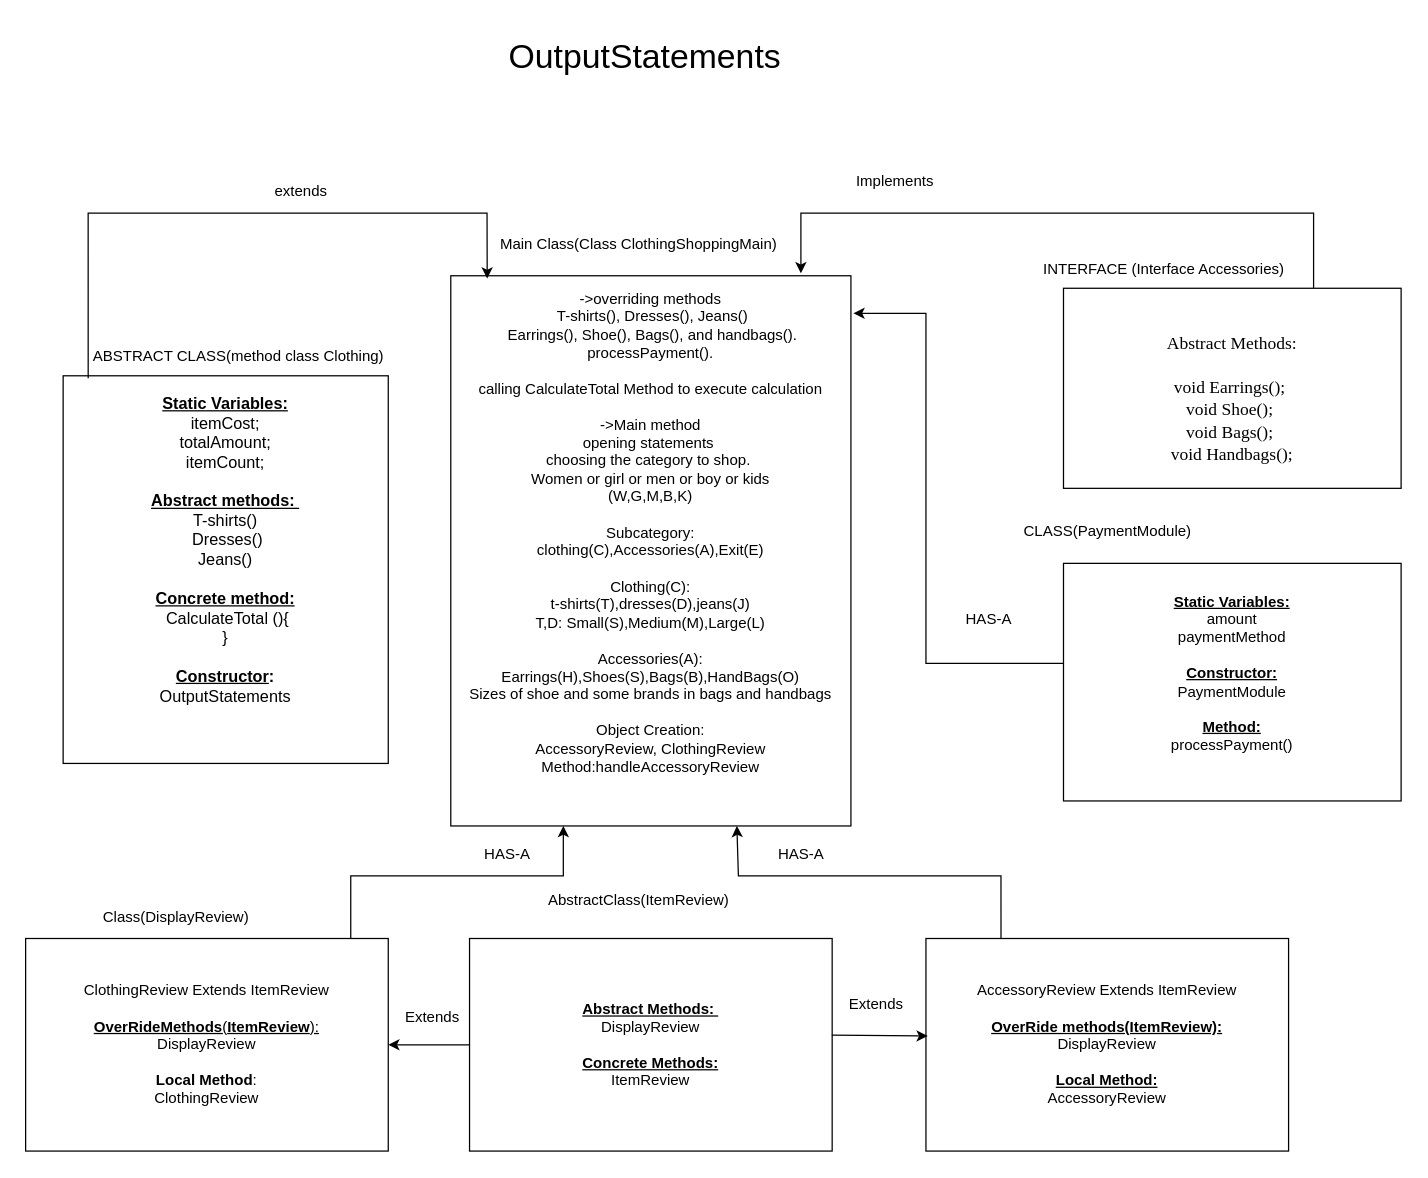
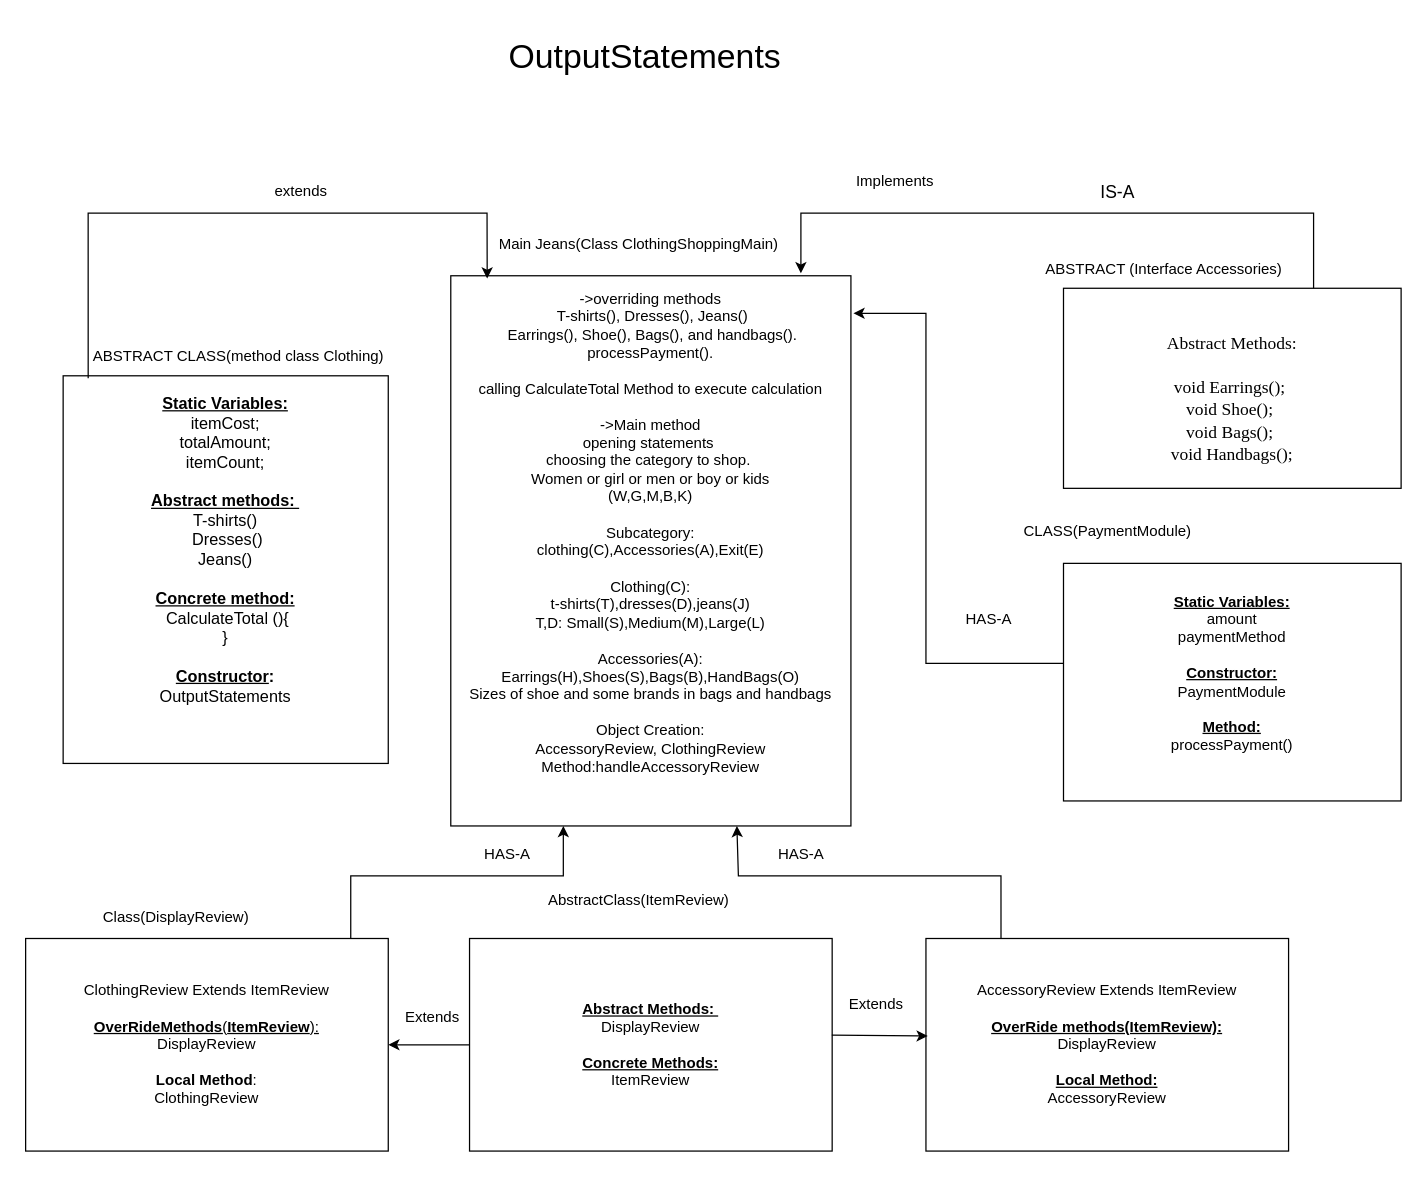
none -> (1119, 192)
(639, 244) -> (639, 244)
(1164, 269) -> (1164, 269)
